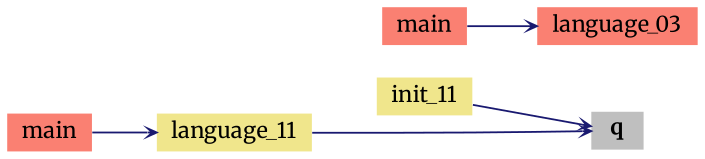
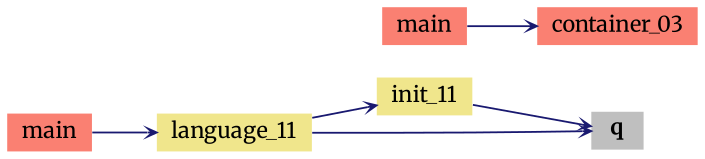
(617, 26) -> (617, 26)
none -> (340, 112)
